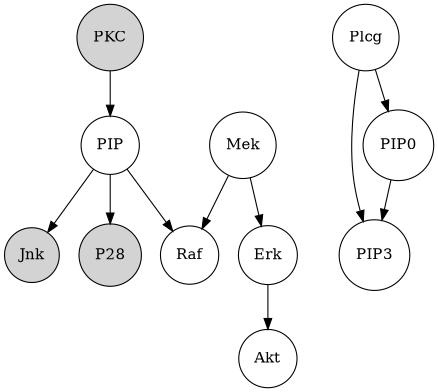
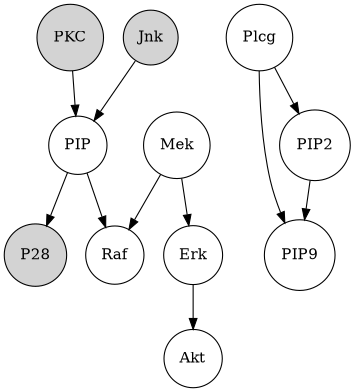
(398, 145) -> (315, 145)
(74, 196) -> (118, 86)
(374, 255) -> (300, 255)
